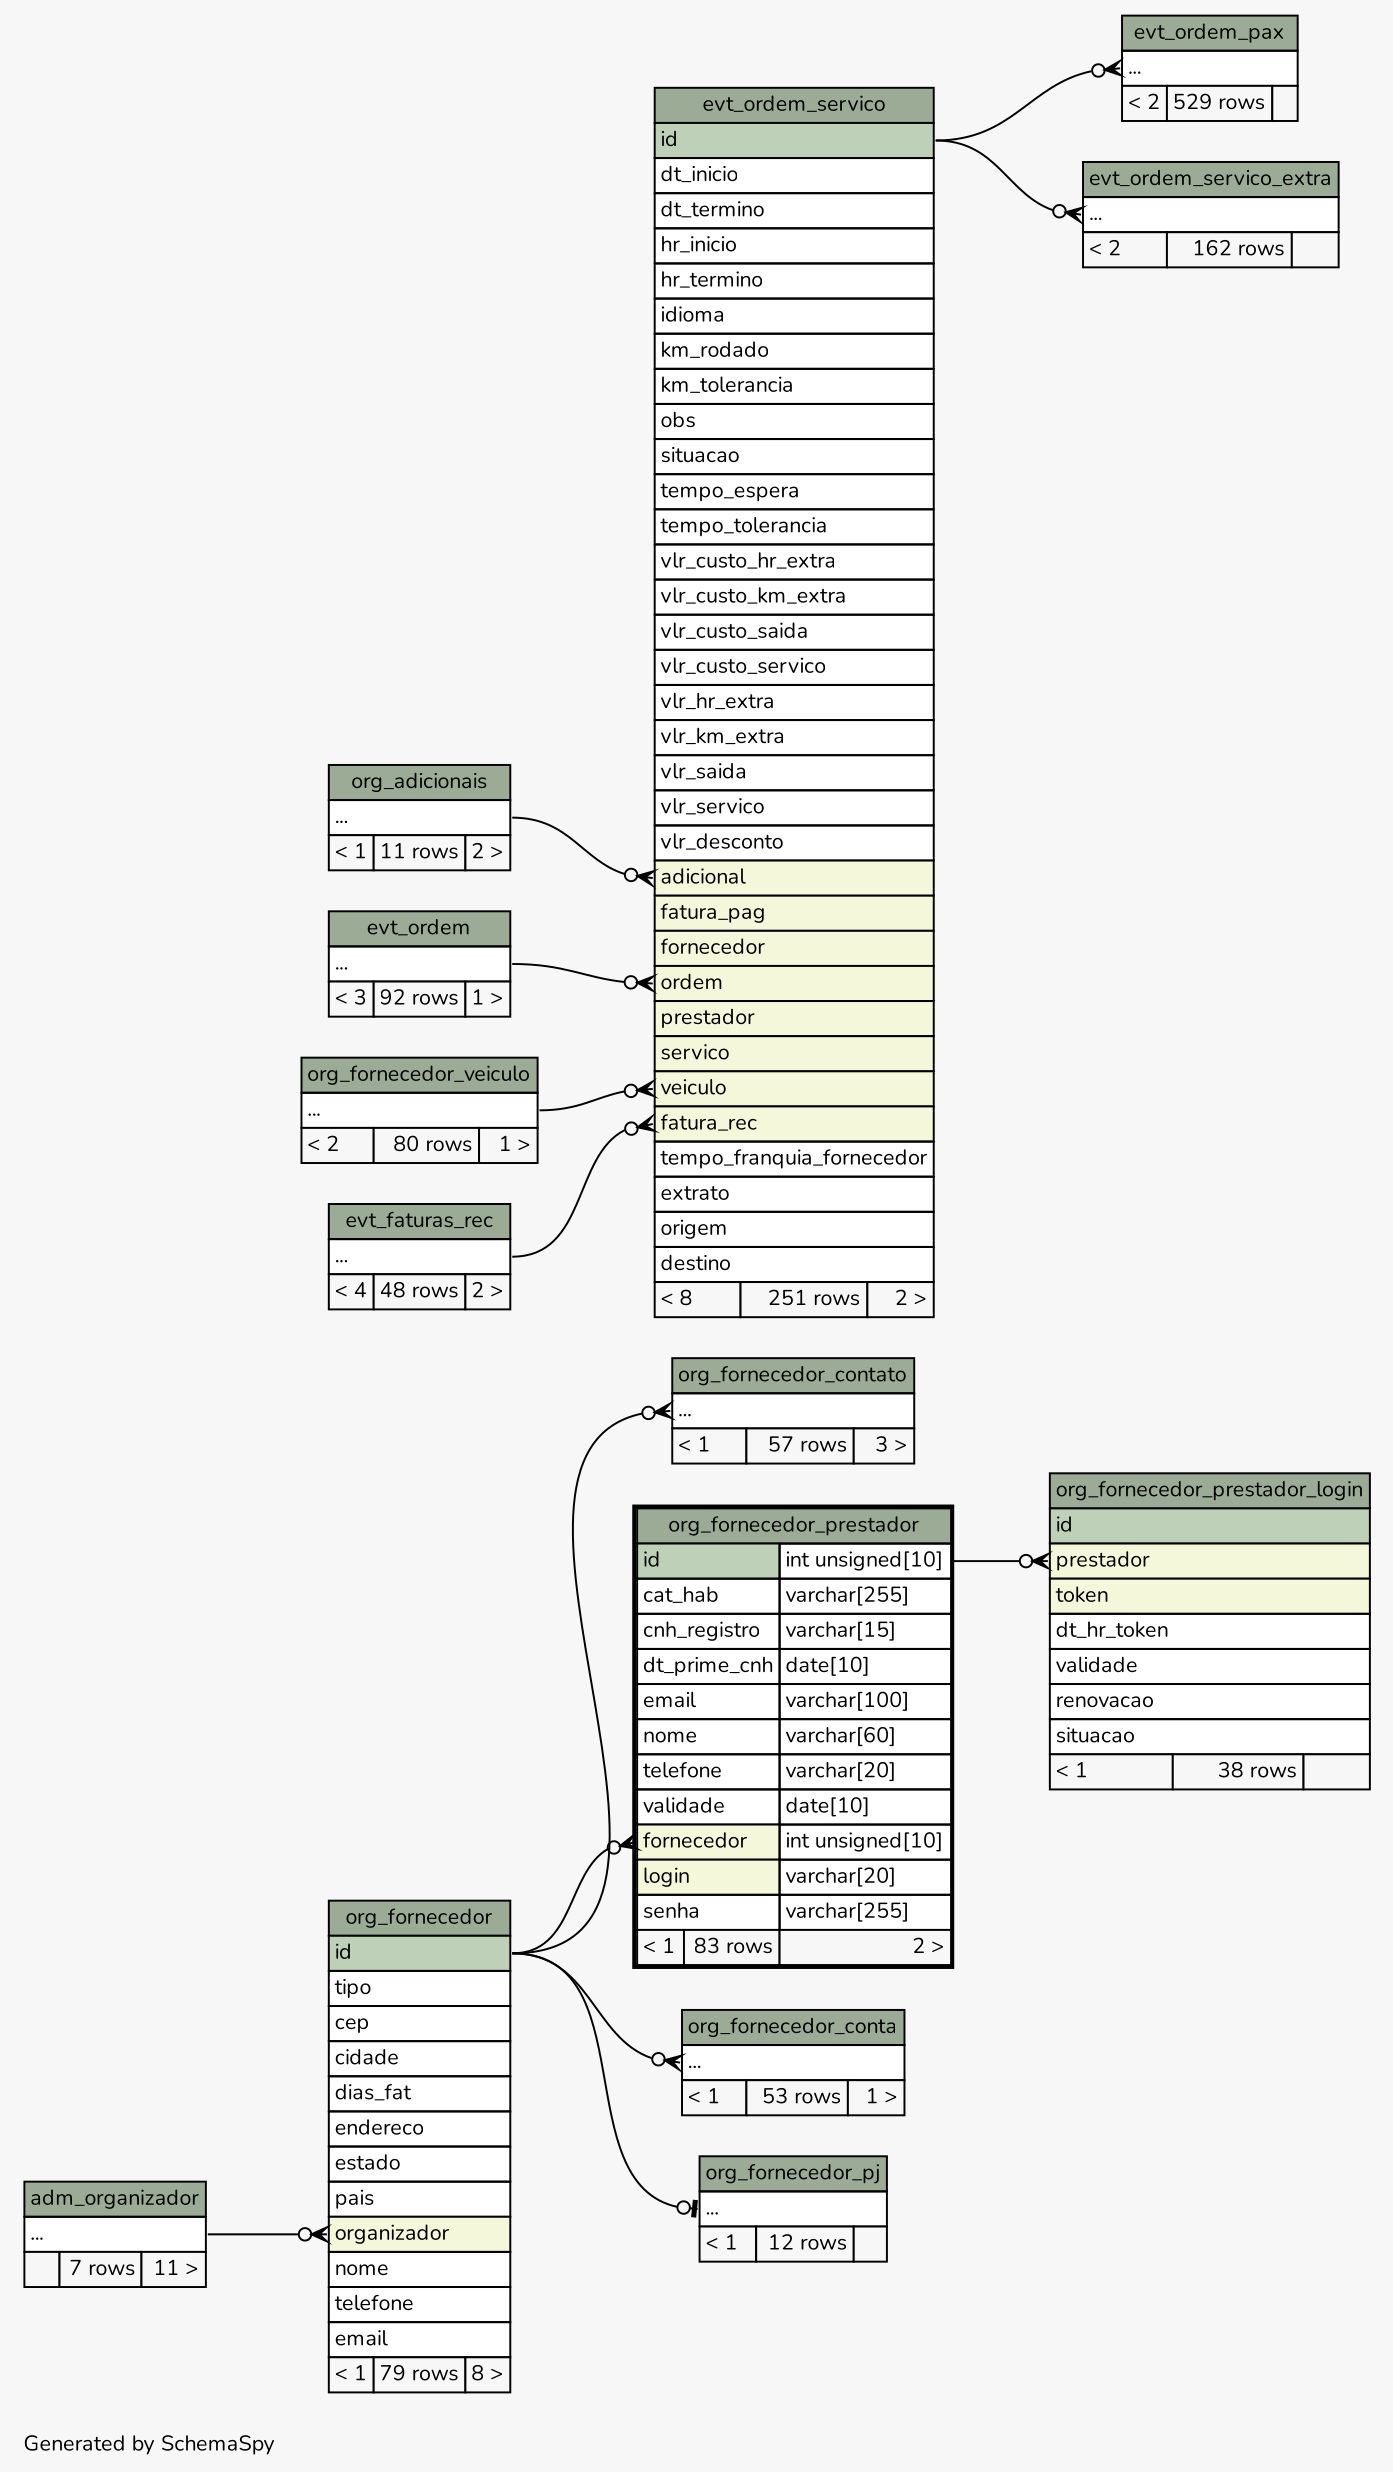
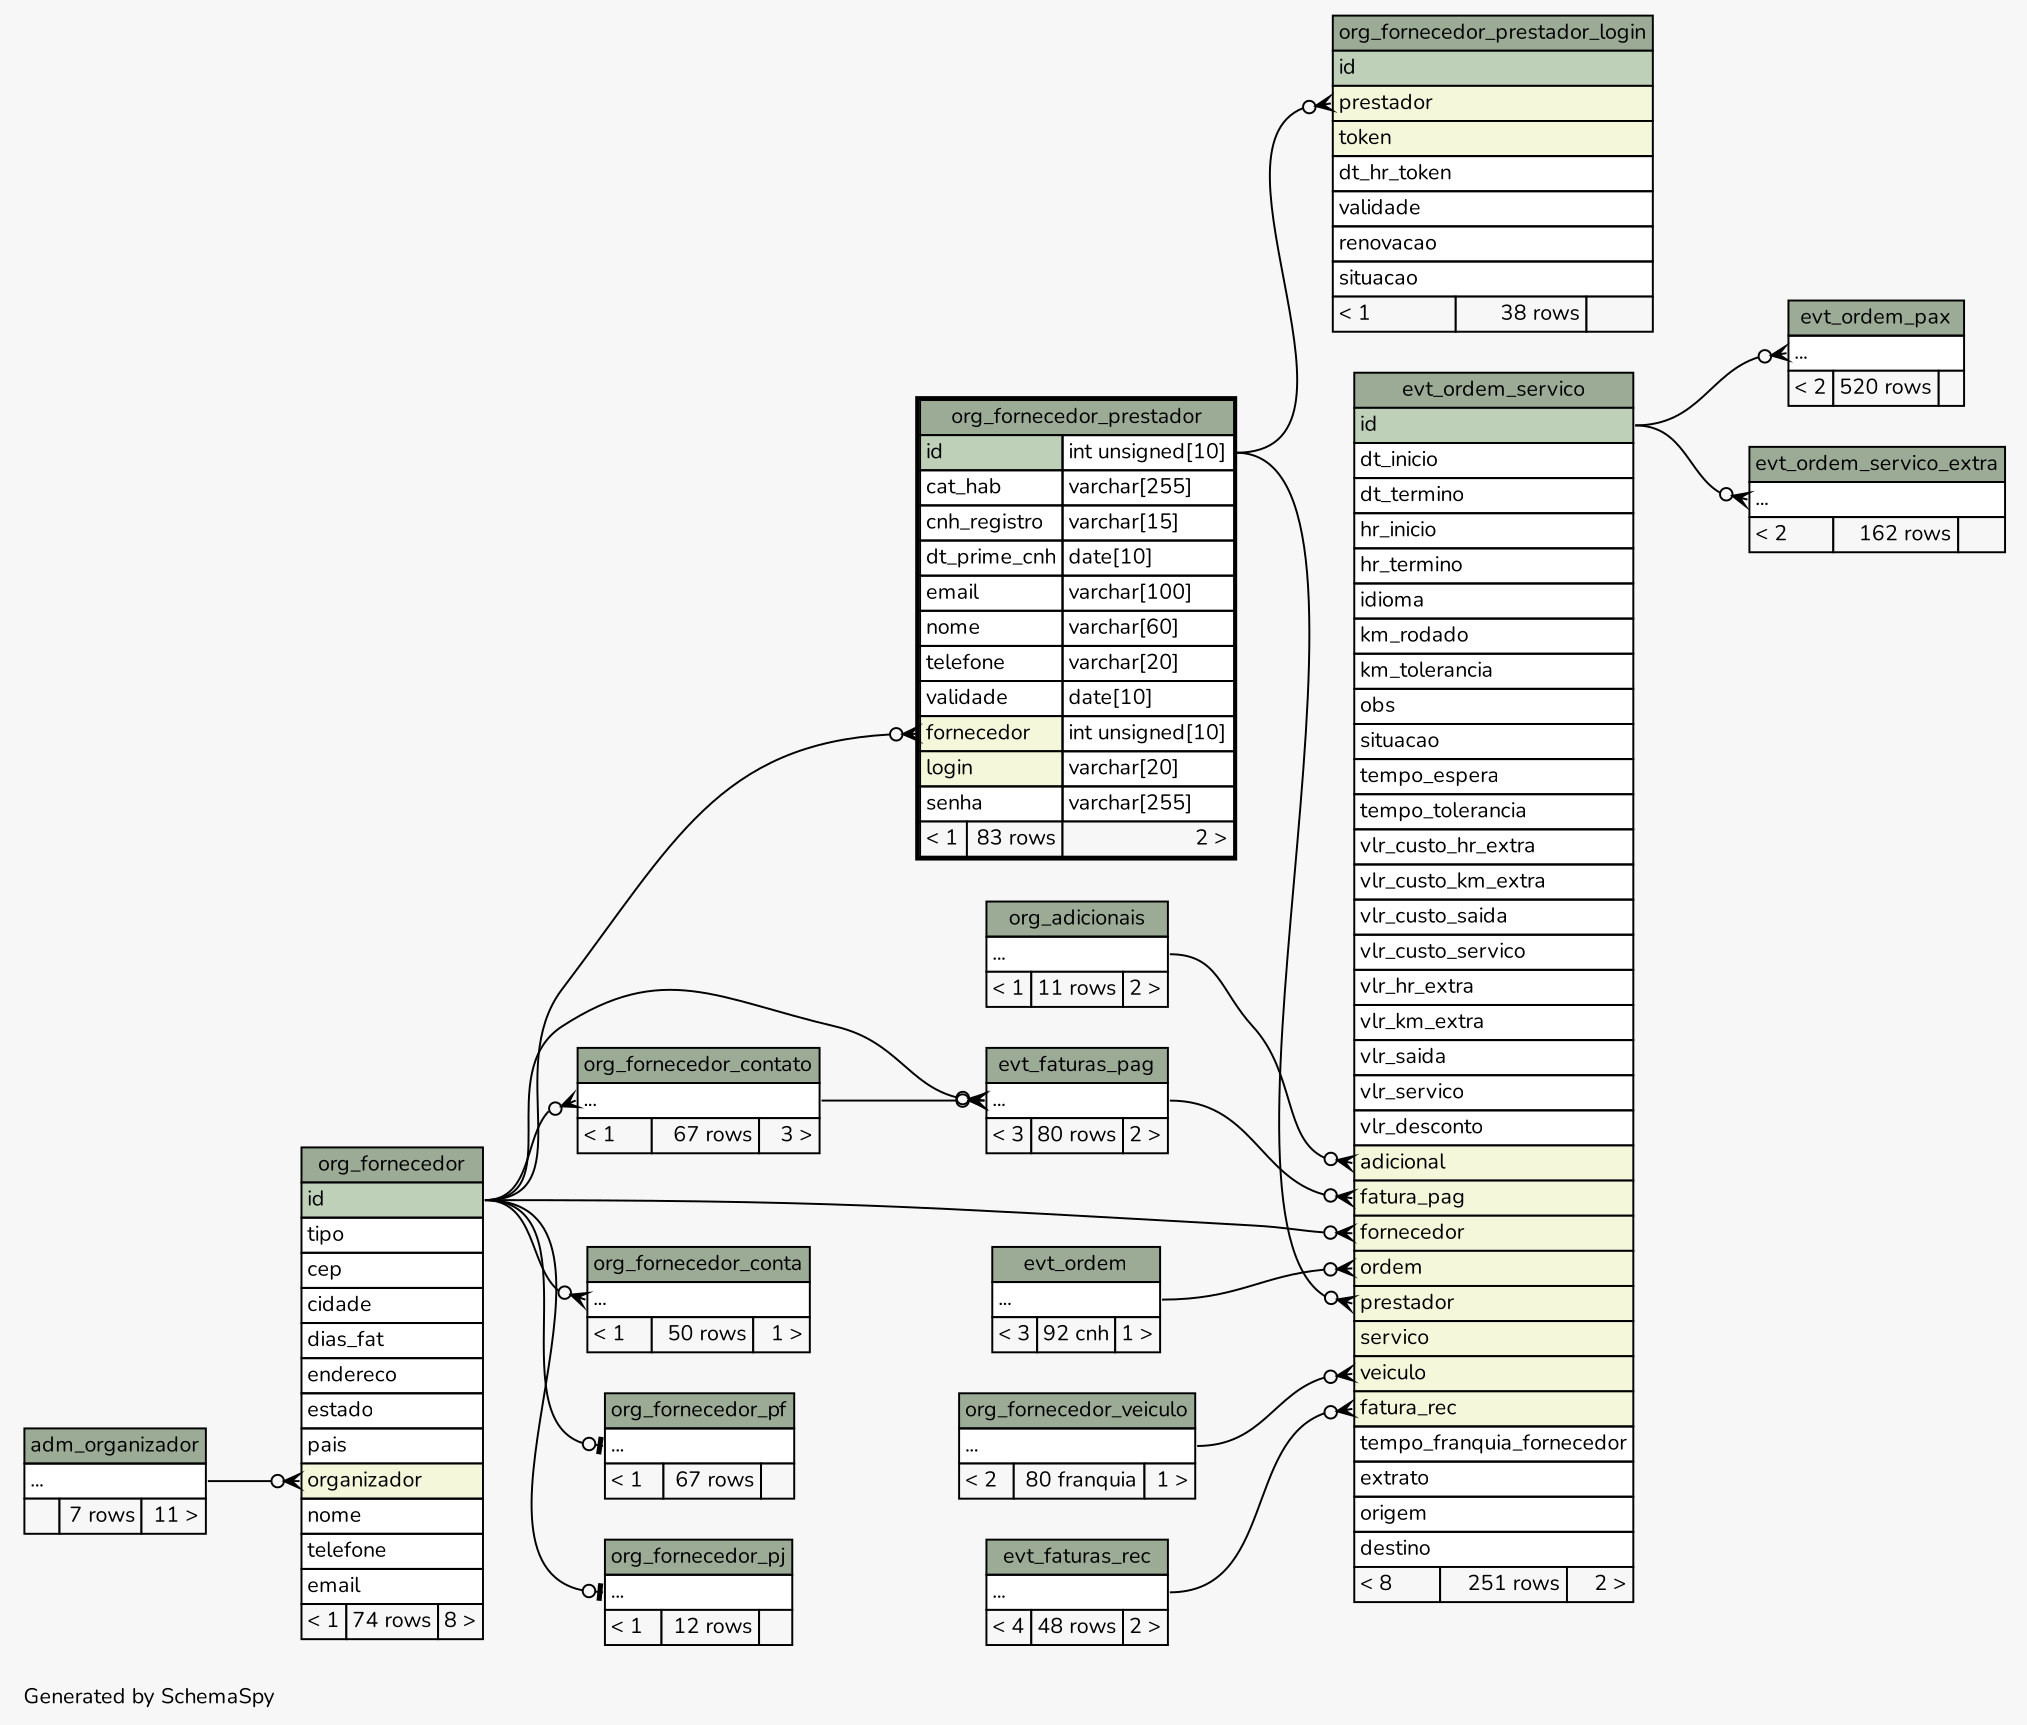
(1220, 102) -> (1886, 387)
none -> (1295, 865)
(420, 998) -> (1076, 1334)
none -> (1076, 1101)
(433, 1144) -> (1082, 1480)
none -> (905, 1207)
(808, 1445) -> (713, 1135)
none -> (699, 1446)
(802, 2097) -> (707, 1334)
(420, 2374) -> (392, 1621)
